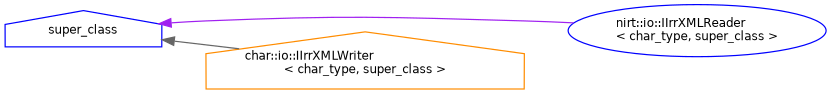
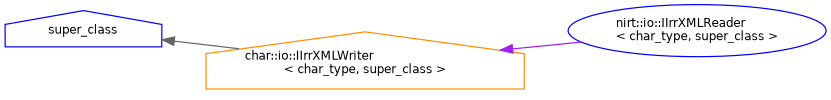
(373, 17) -> (547, 45)
